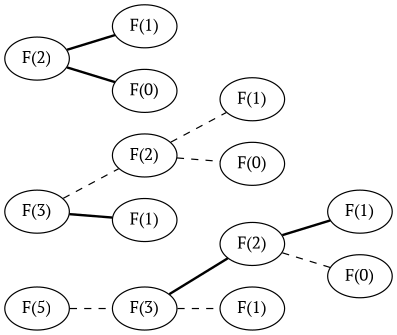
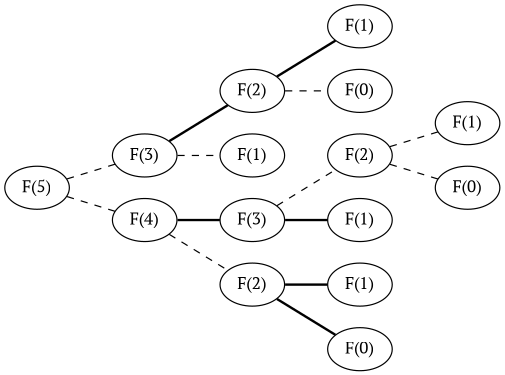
none -> (145, 220)
